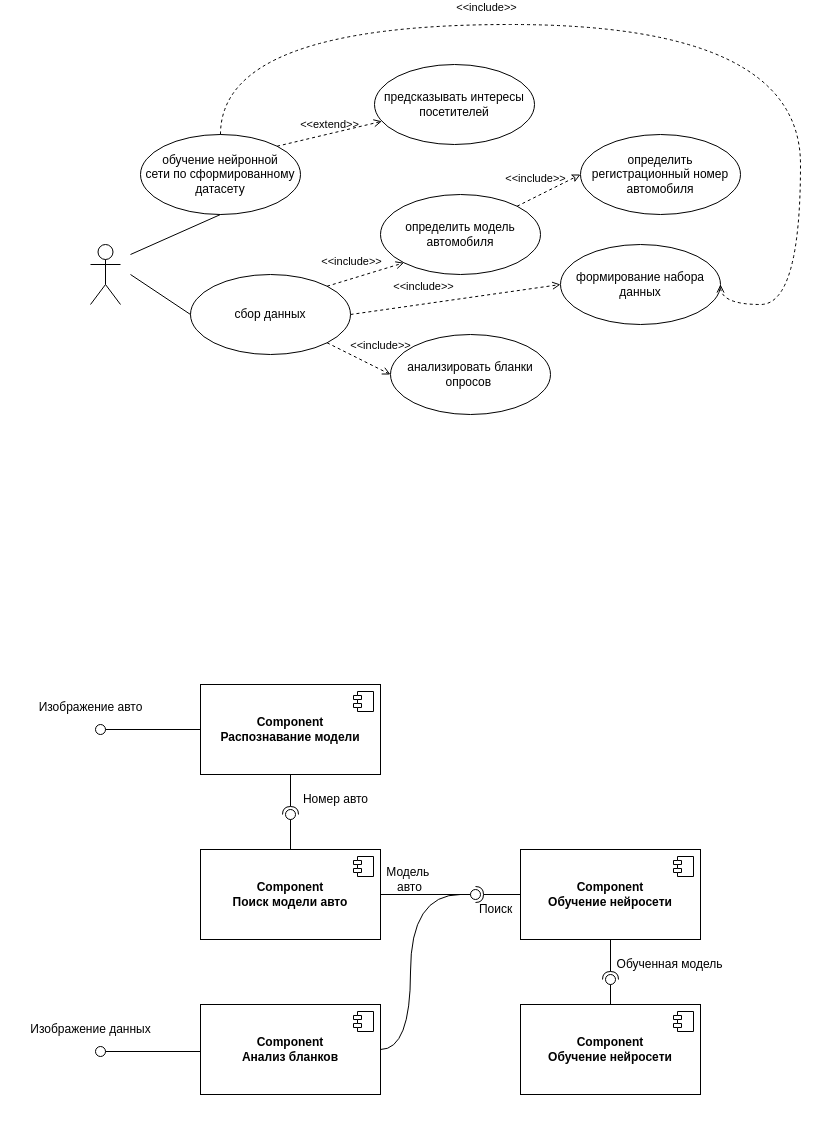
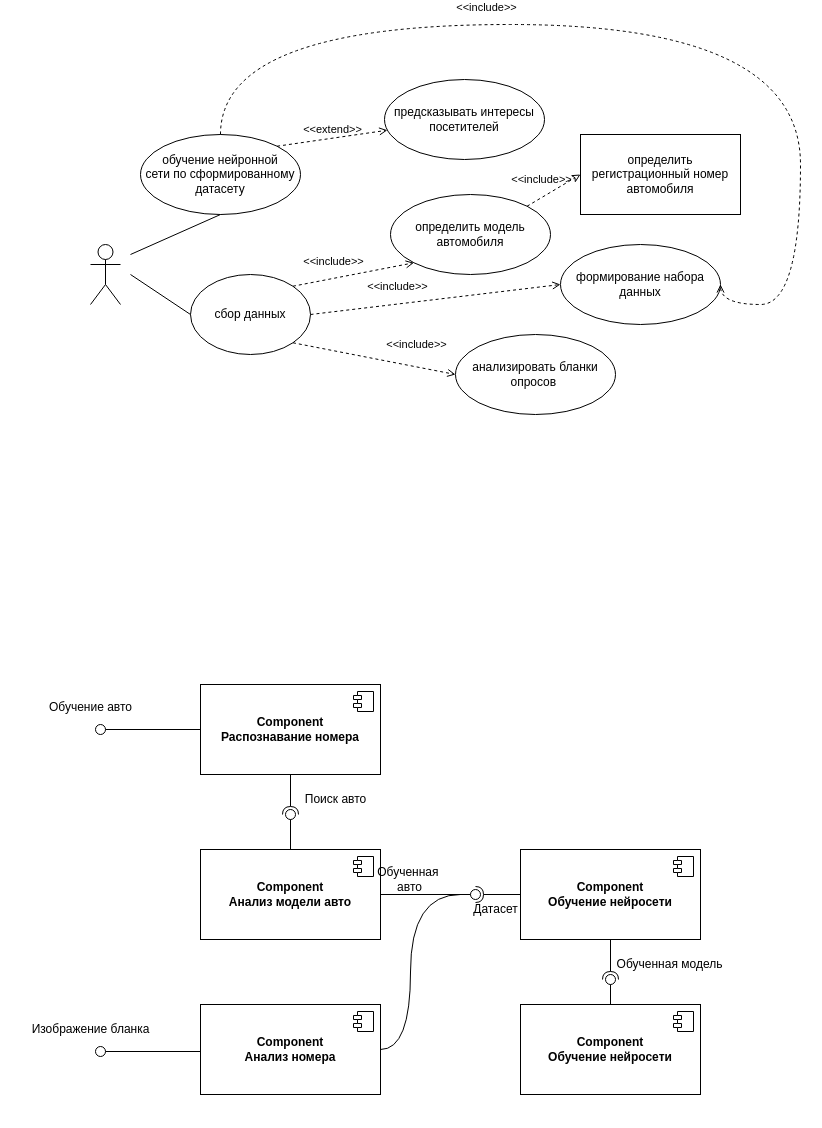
(455, 105) -> (465, 120)
(661, 175) -> (661, 175)
(461, 235) -> (471, 235)
(271, 315) -> (251, 315)
(471, 375) -> (536, 375)
(91, 708) -> (91, 708)
(291, 730) -> (291, 730)
(336, 800) -> (336, 800)
(410, 880) -> (410, 880)
(291, 895) -> (291, 895)
(496, 910) -> (496, 910)
(91, 1030) -> (91, 1030)
(291, 1050) -> (291, 1050)
